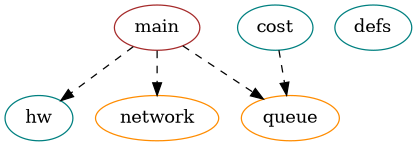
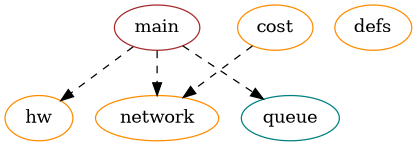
(275, 28) -> (275, 28)
(373, 28) -> (373, 28)
(282, 66) -> (227, 65)
(39, 118) -> (39, 118)
(290, 118) -> (290, 118)
